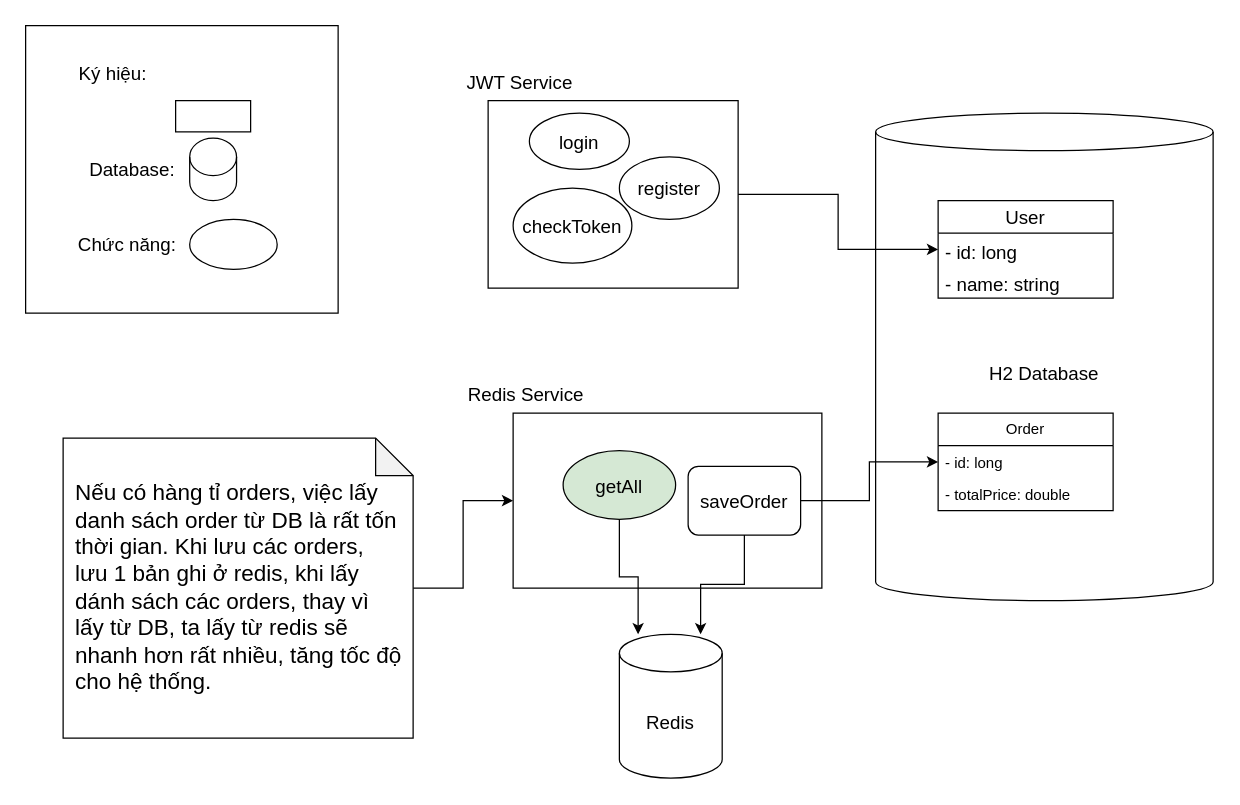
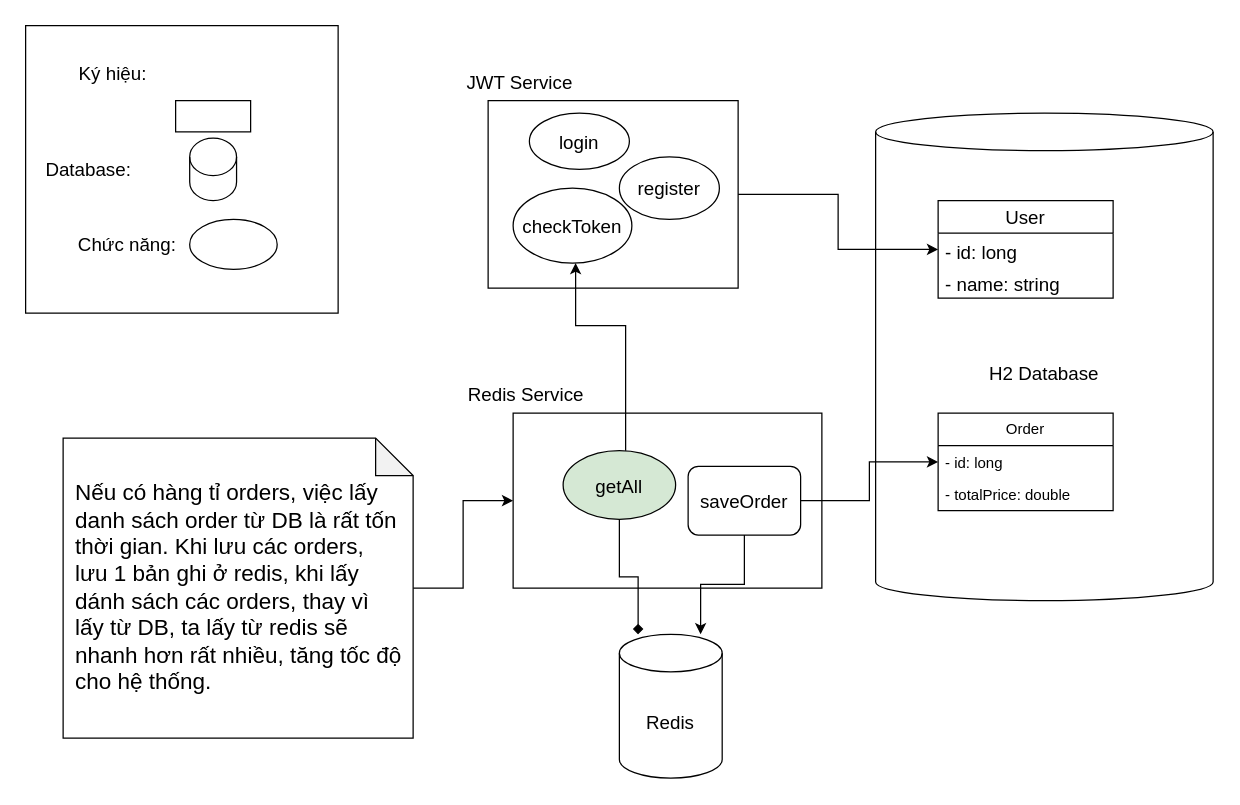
(132, 169) -> (88, 169)
none -> (626, 337)
(638, 624) -> (638, 623)
